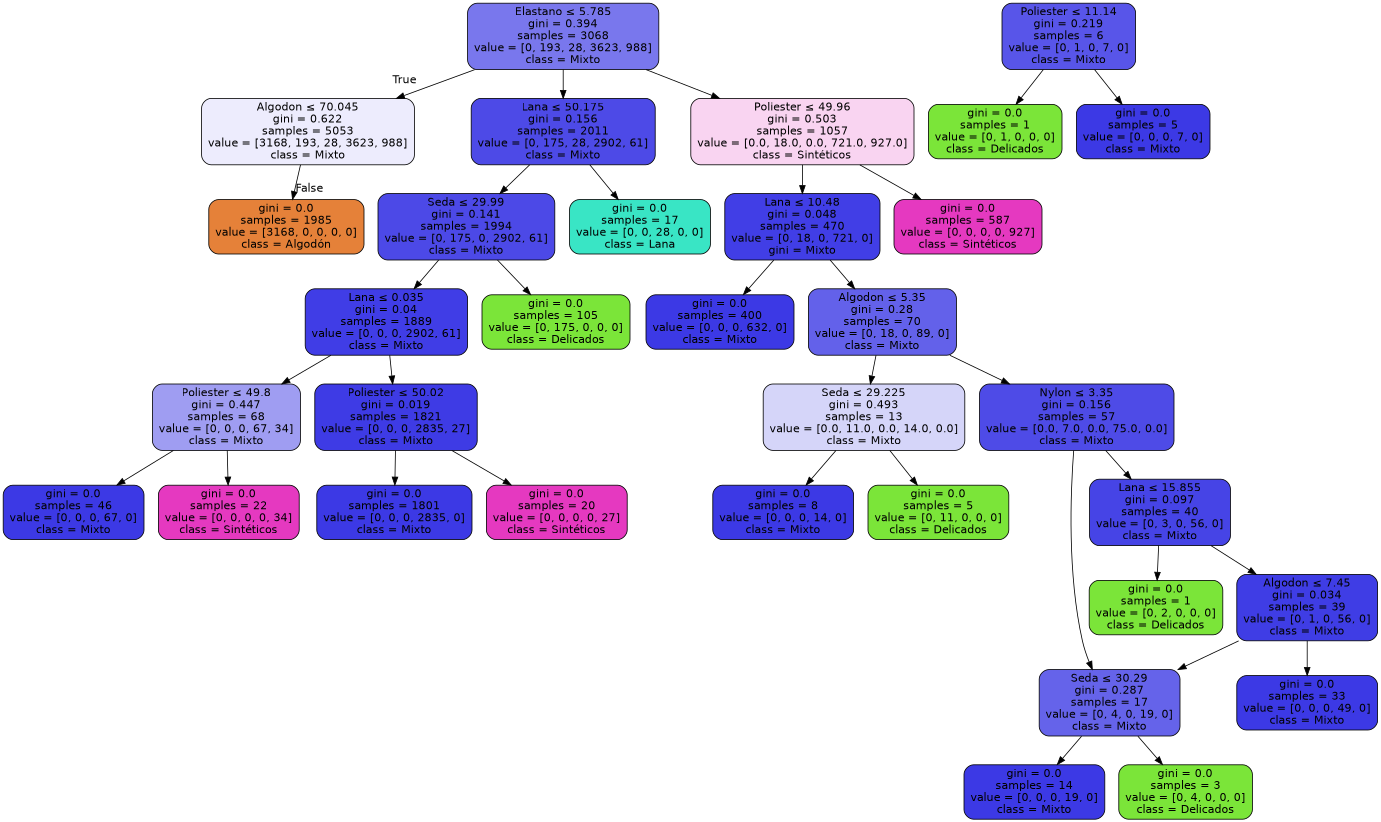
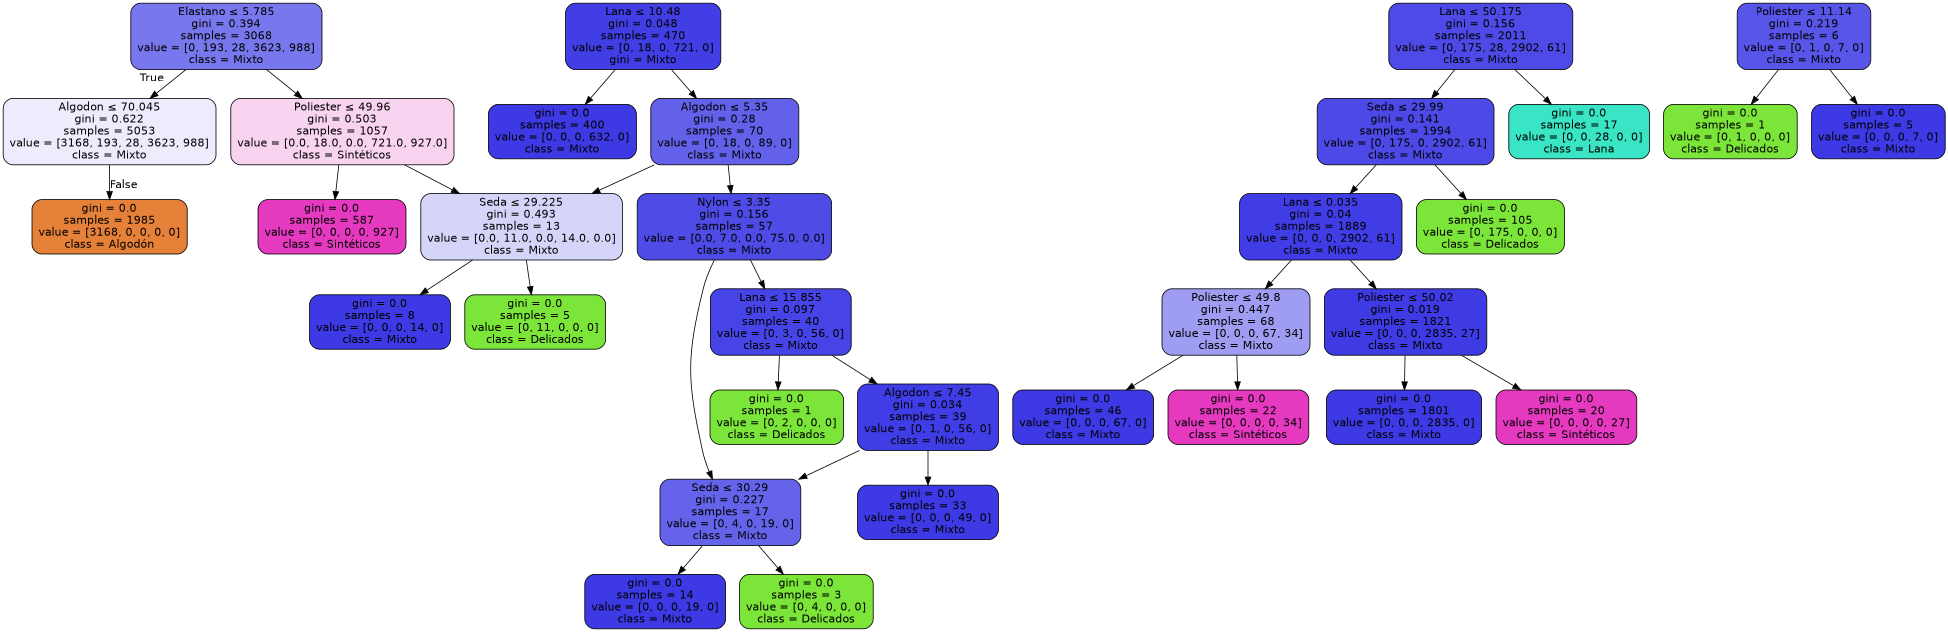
(563, 80) -> none
(802, 175) -> (428, 177)
(1110, 690) -> (730, 500)
